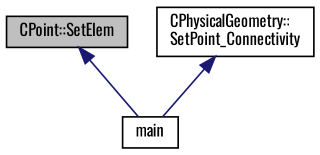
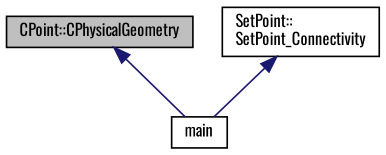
(67, 32) -> (100, 32)
(235, 32) -> (301, 32)
